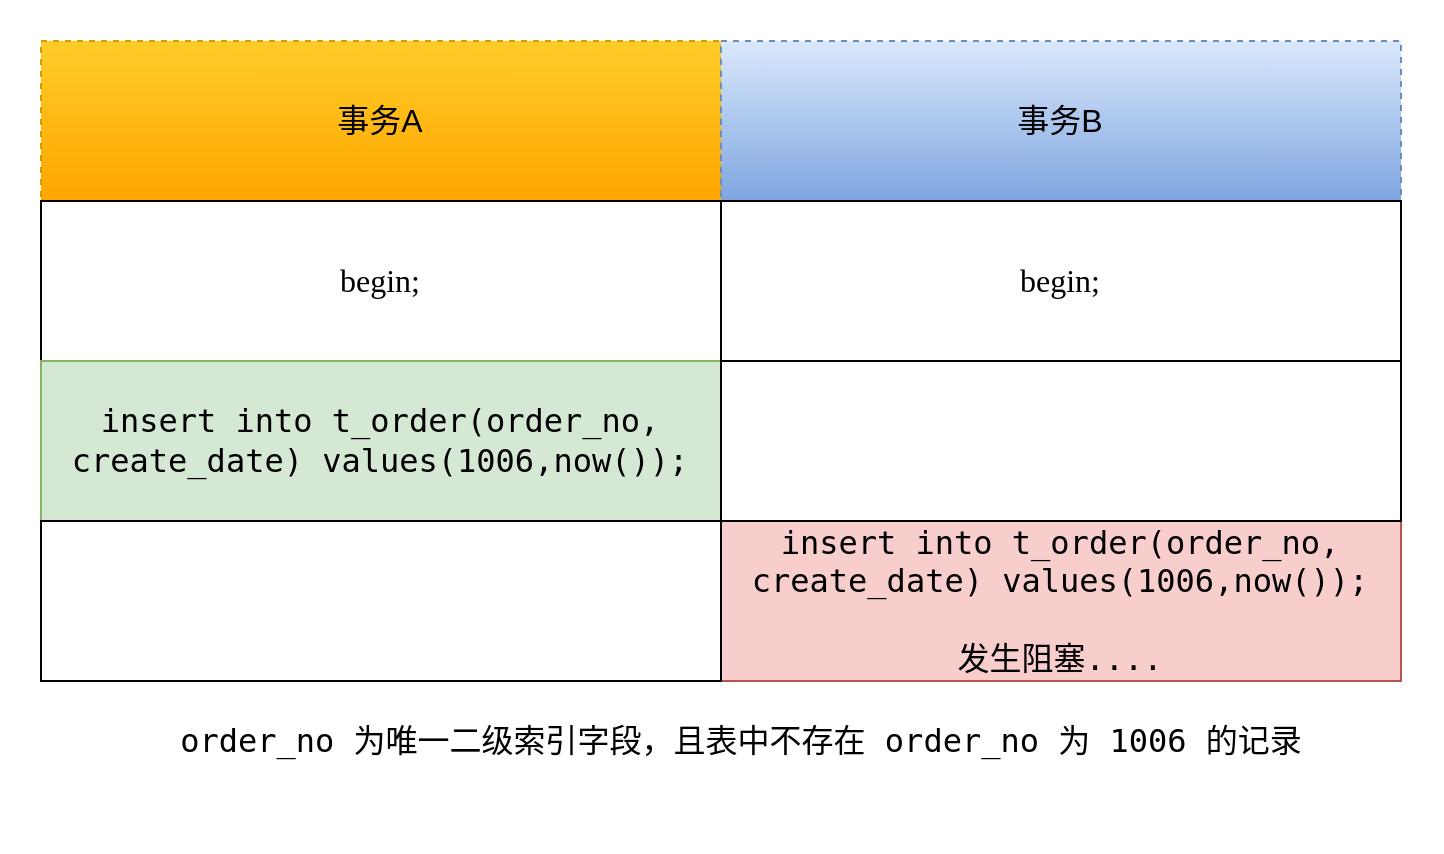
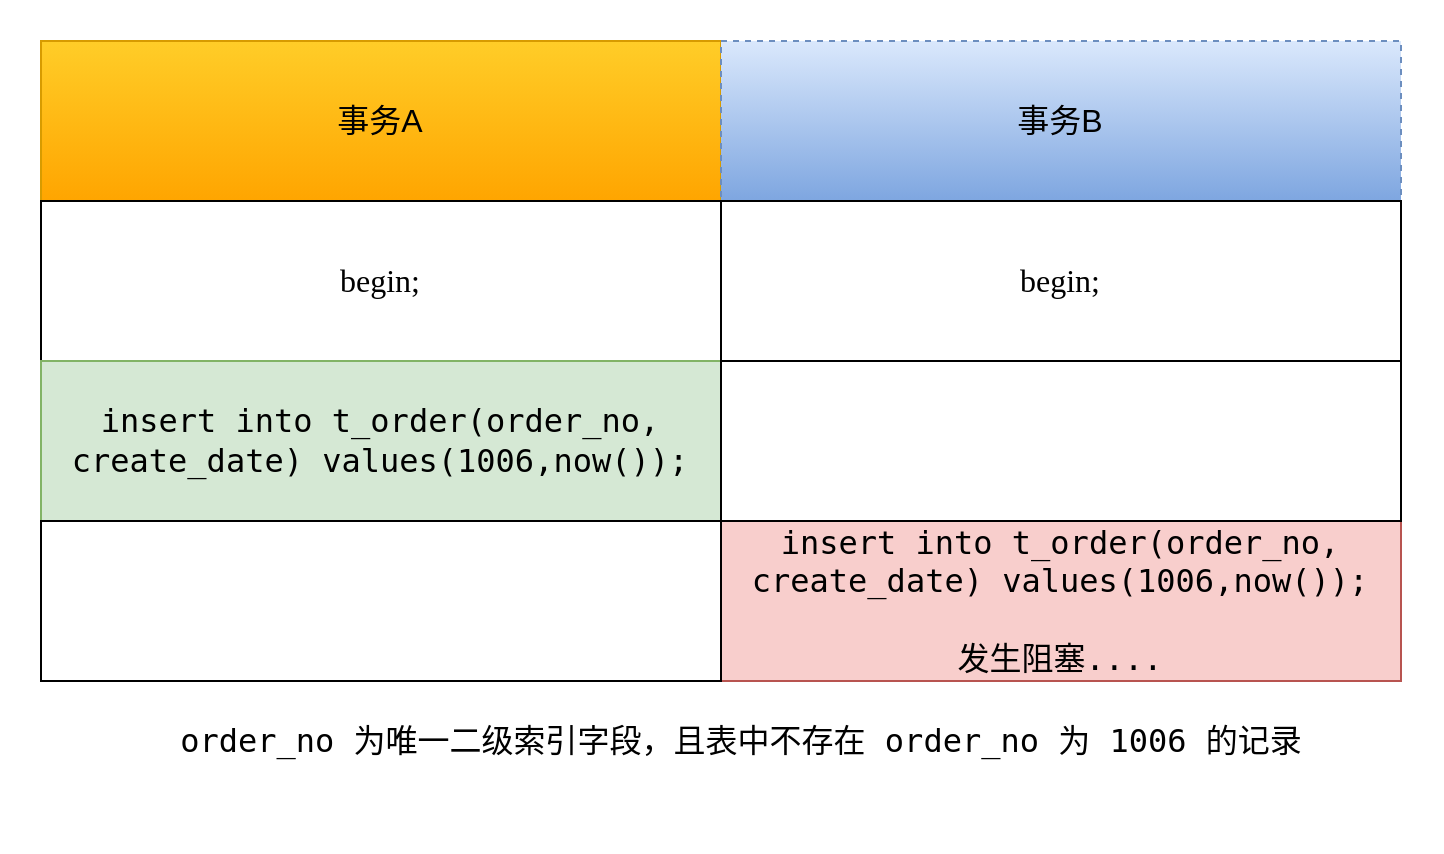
(381, 121) -> (381, 121)
